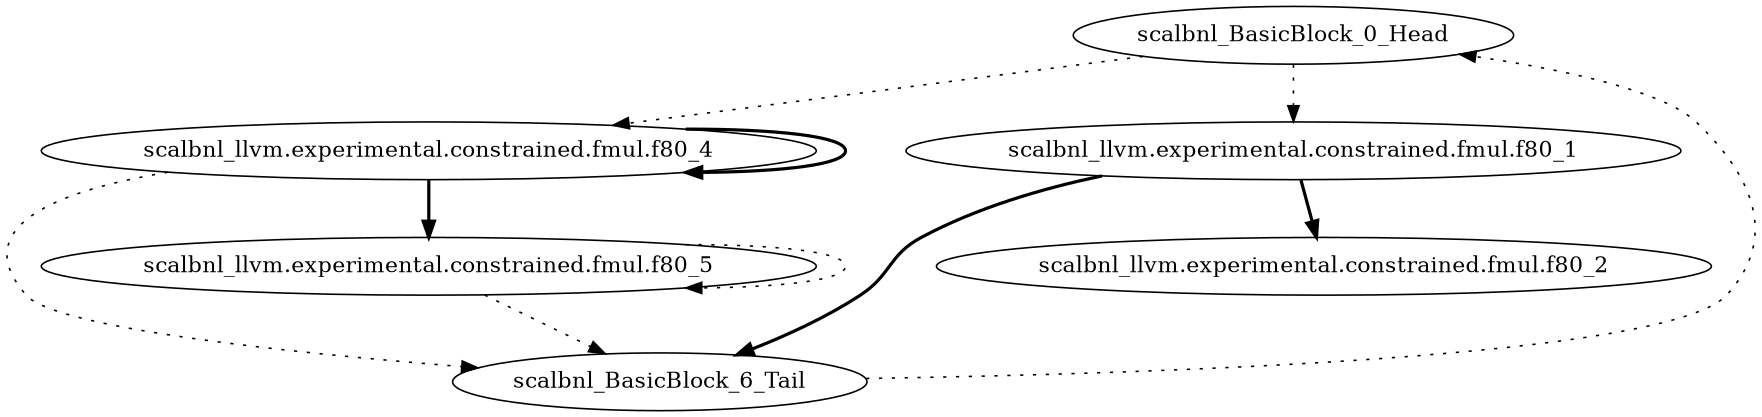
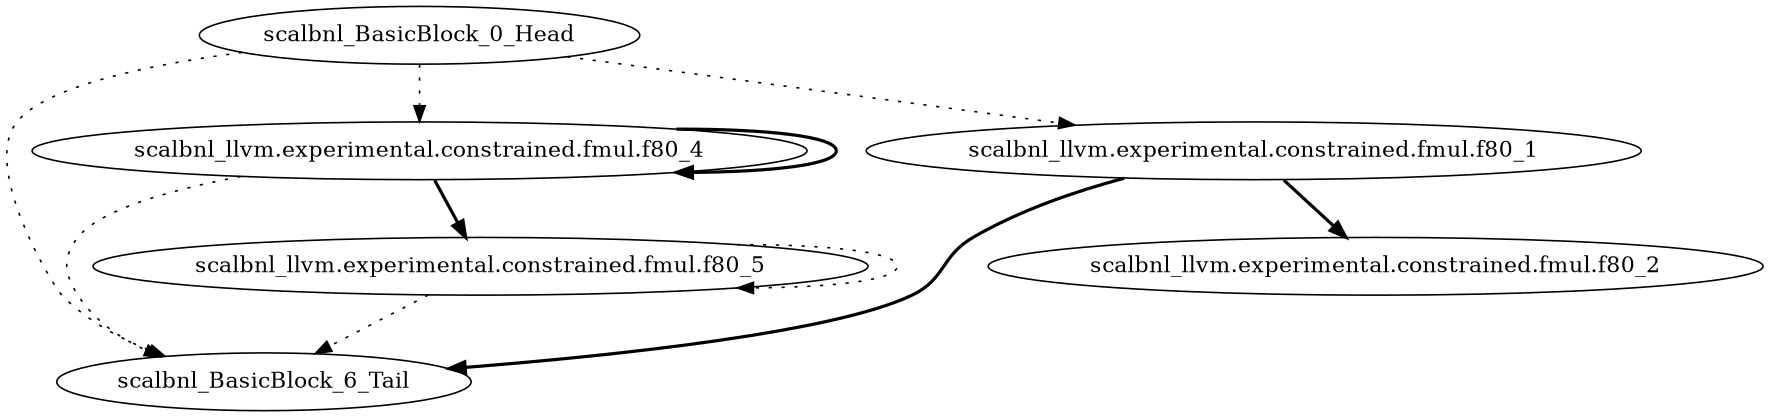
(1515, 346) -> (8, 147)
